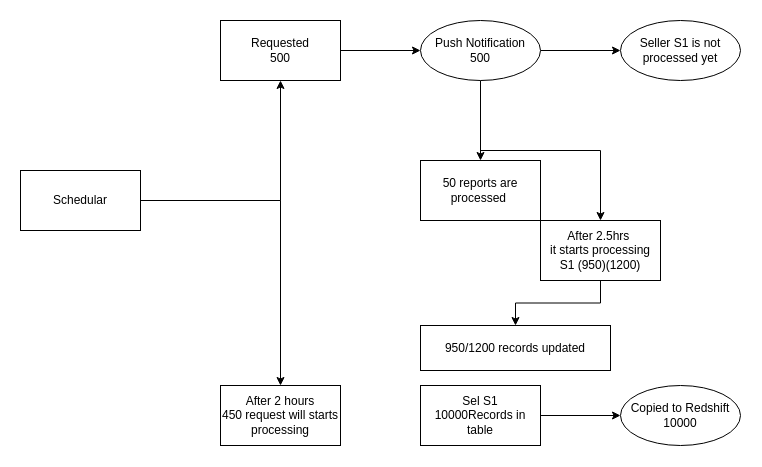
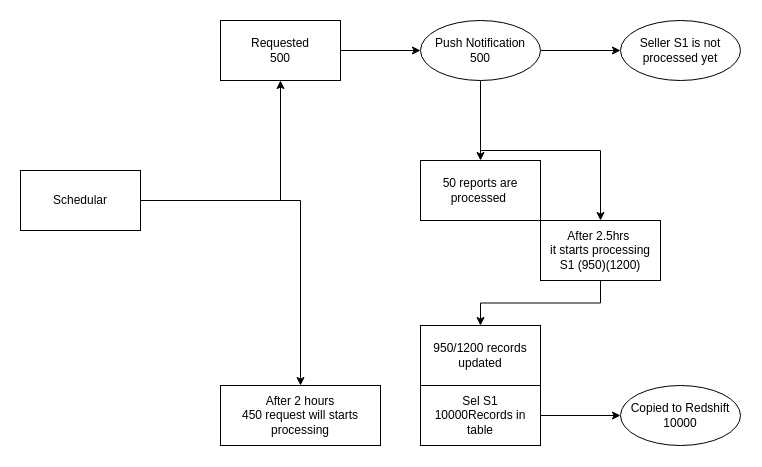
(516, 348) -> (481, 356)
(281, 416) -> (301, 416)
